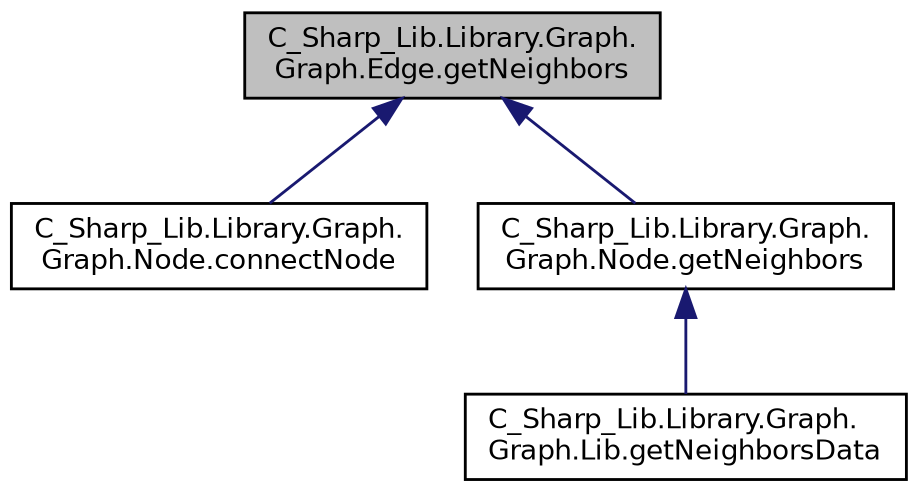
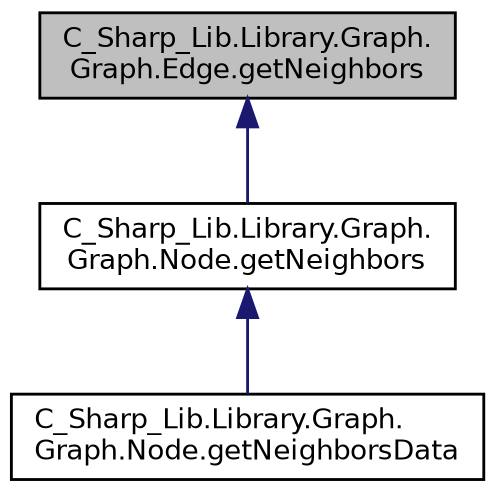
(219, 246) -> none
(686, 437) -> (248, 437)
